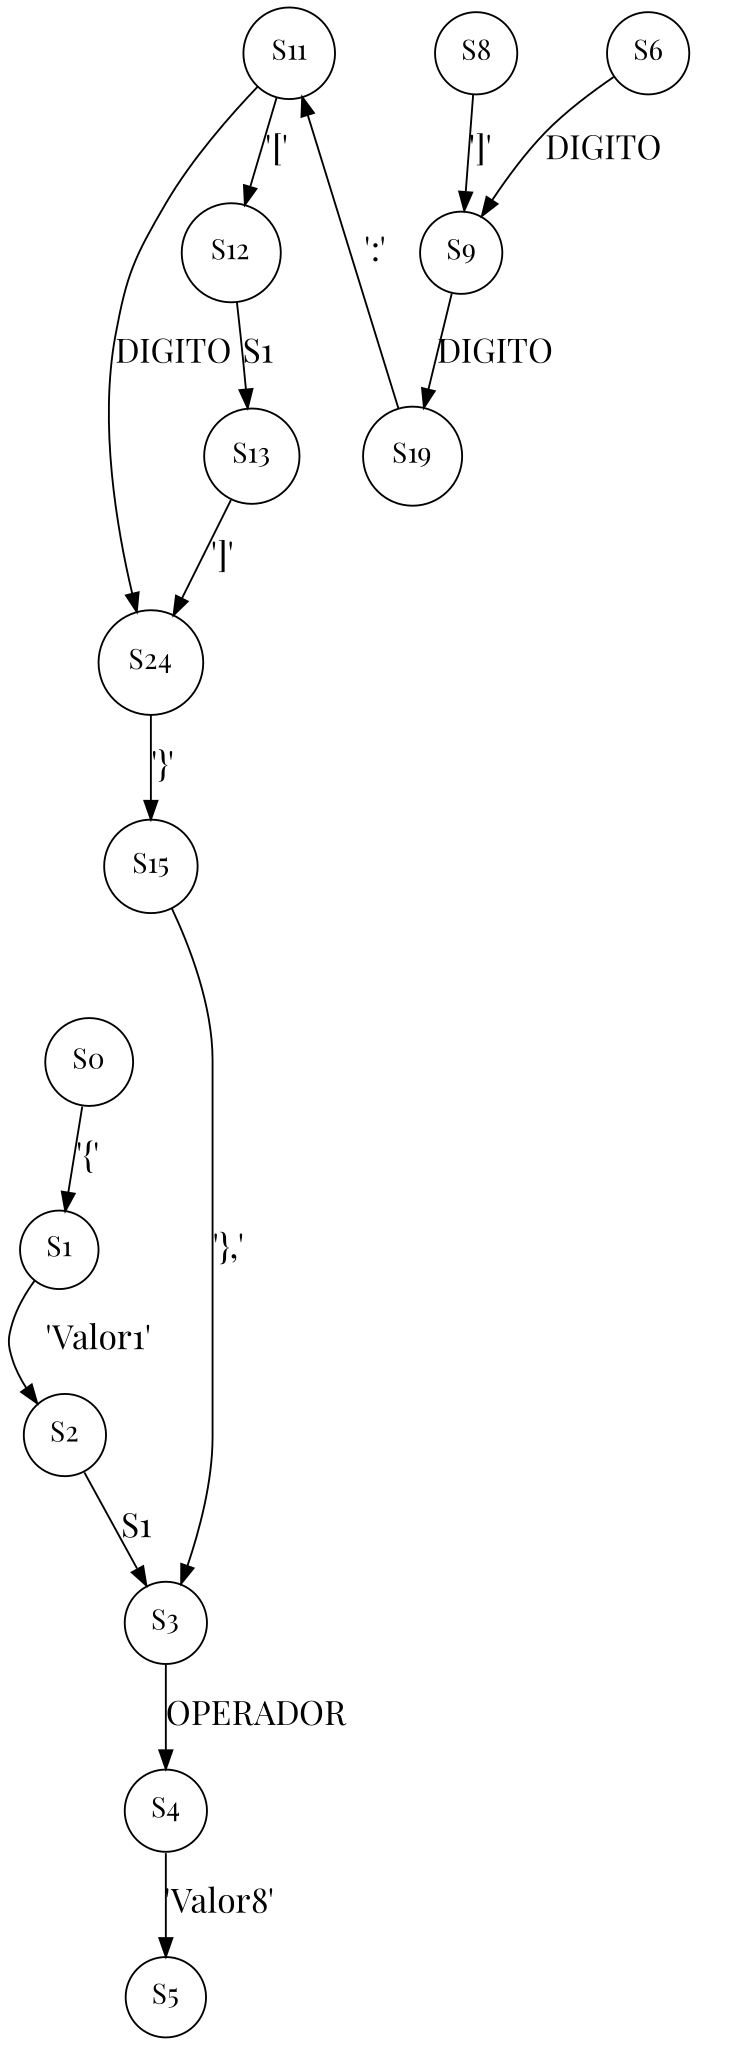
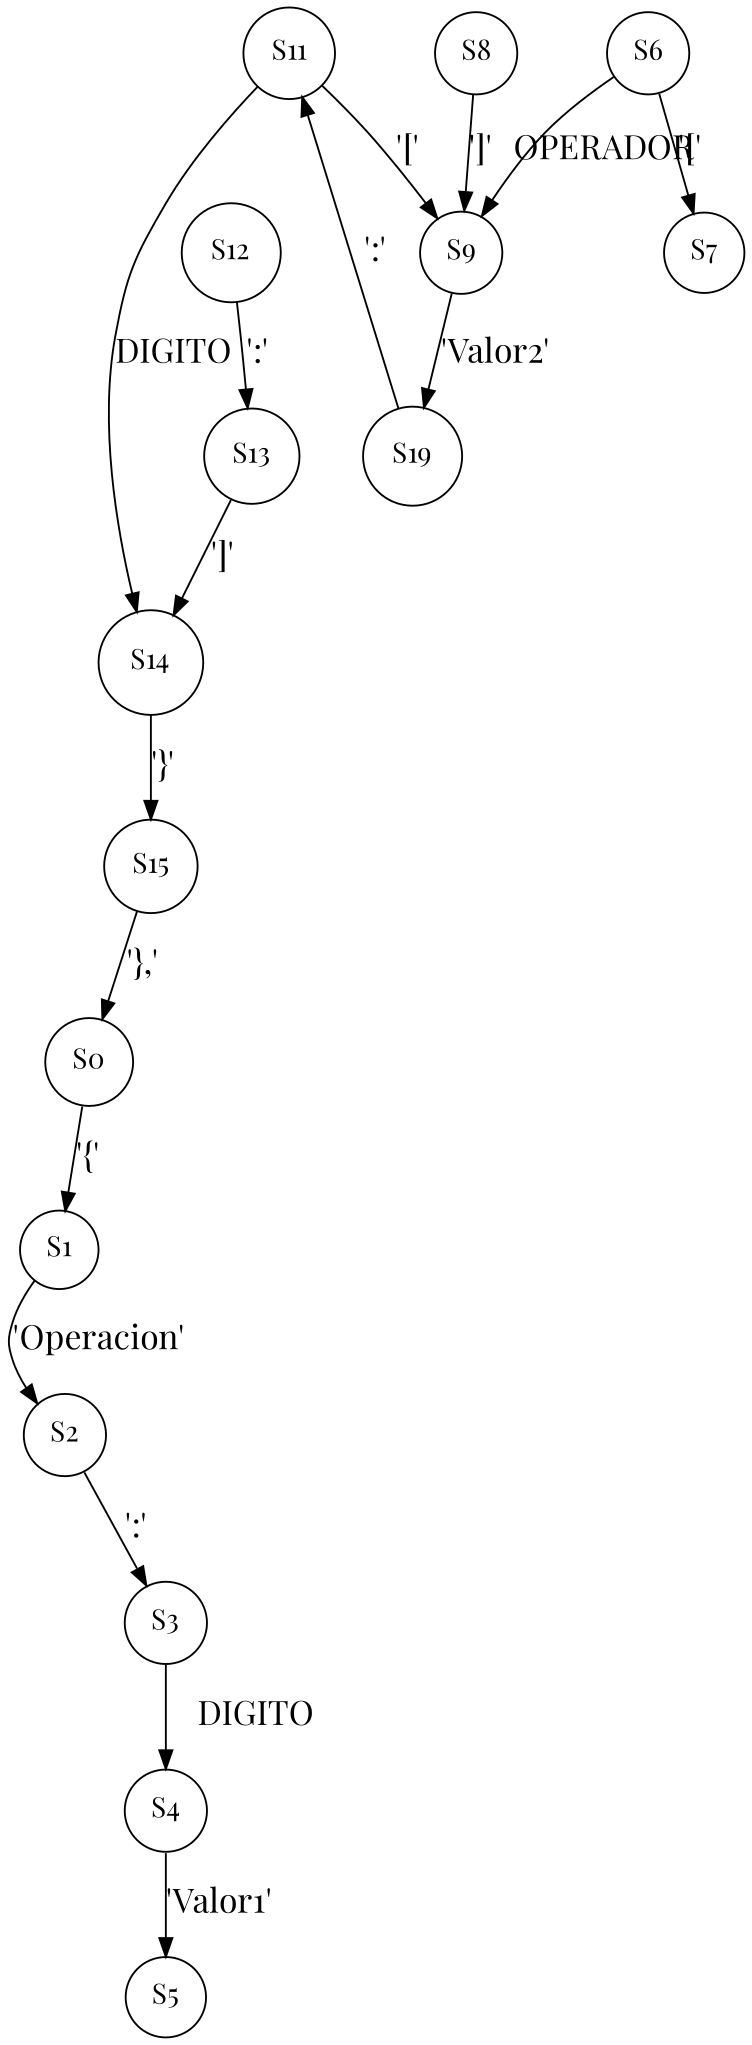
(264, 142) -> (376, 142)
(604, 151) -> (604, 151)
none -> (704, 253)
(258, 354) -> (258, 354)
(496, 354) -> (496, 354)
(151, 663) -> (151, 663)
(213, 1235) -> (123, 956)
(99, 1341) -> (99, 1341)
(137, 1529) -> (137, 1529)
(257, 1717) -> (257, 1717)
(220, 1905) -> (220, 1905)
